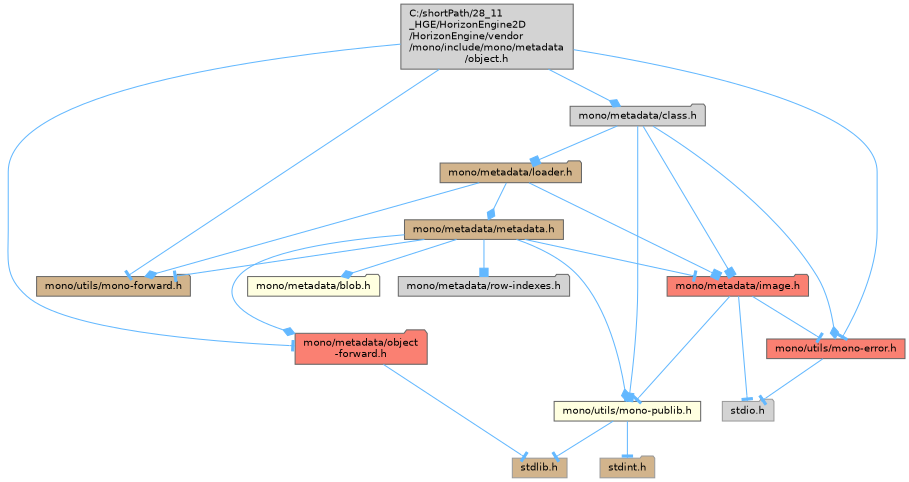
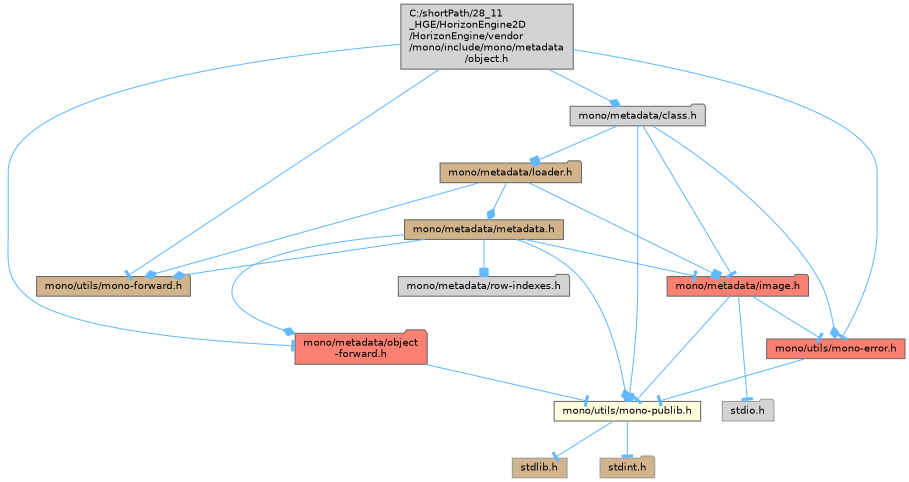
(686, 199) -> (686, 199)
(301, 258) -> (301, 258)
(314, 286) -> none
(794, 378) -> (734, 379)
(452, 410) -> (504, 382)
